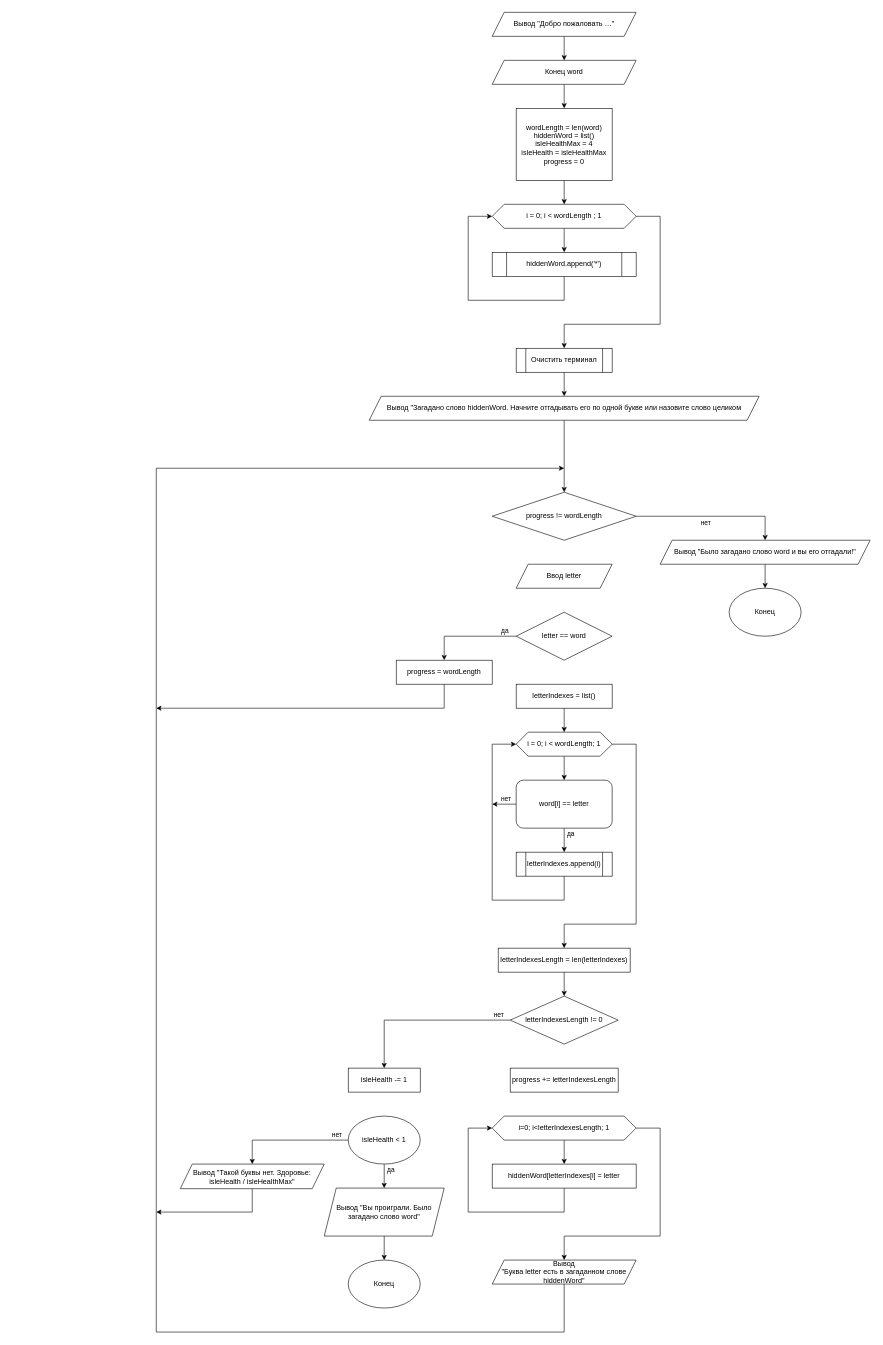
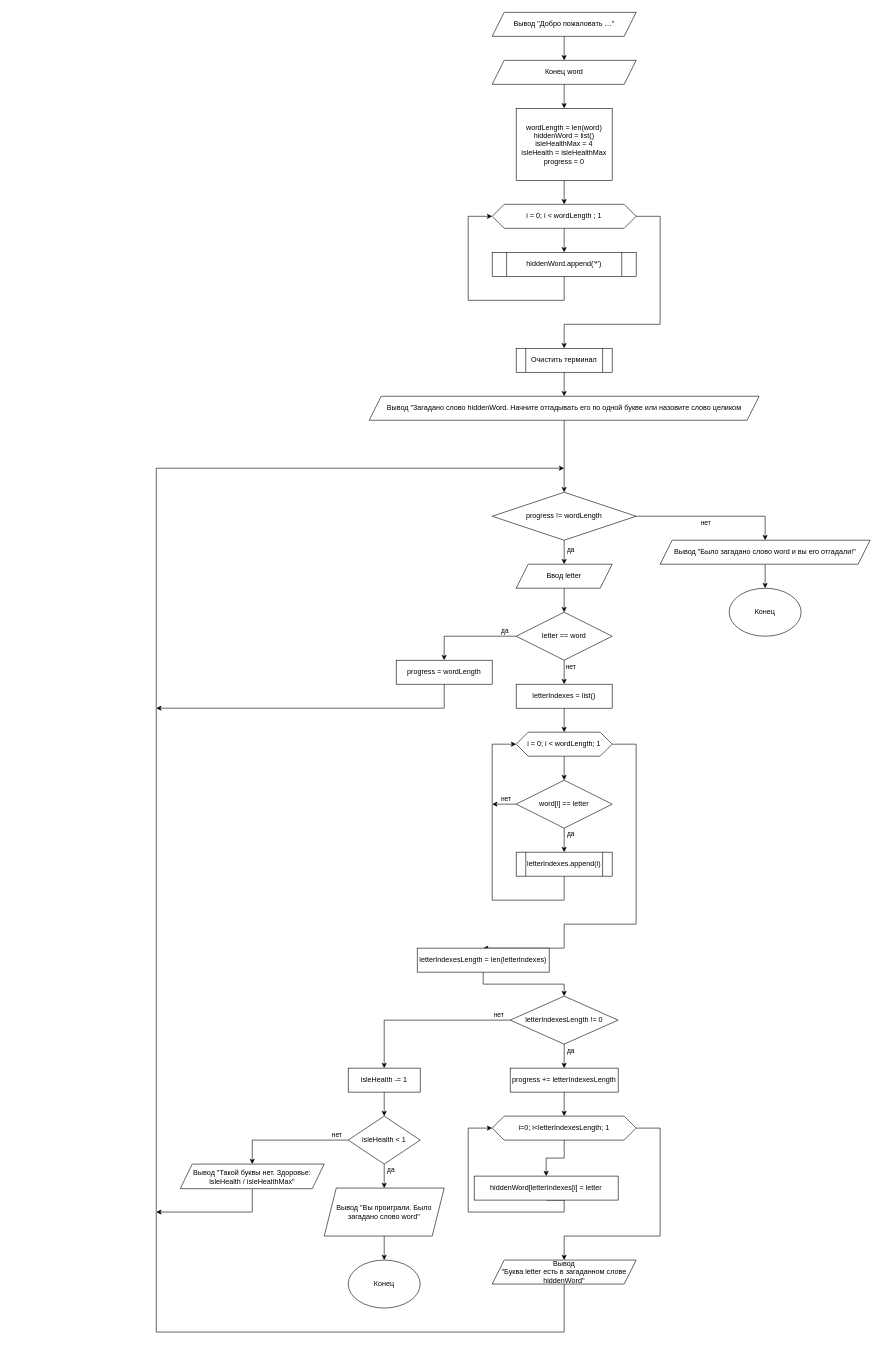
none -> (564, 558)
none -> (564, 606)
none -> (564, 670)
(564, 804) -> (564, 804)
(564, 960) -> (483, 960)
none -> (564, 1062)
none -> (384, 1110)
none -> (564, 1110)
(384, 1140) -> (384, 1140)
(564, 1176) -> (546, 1188)
